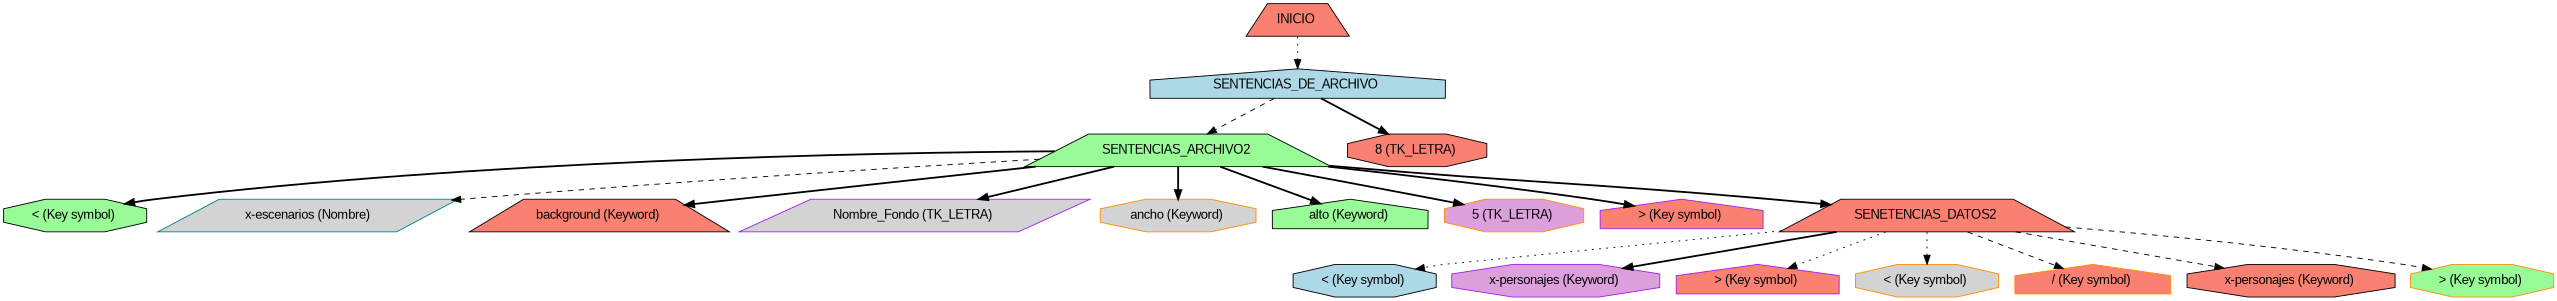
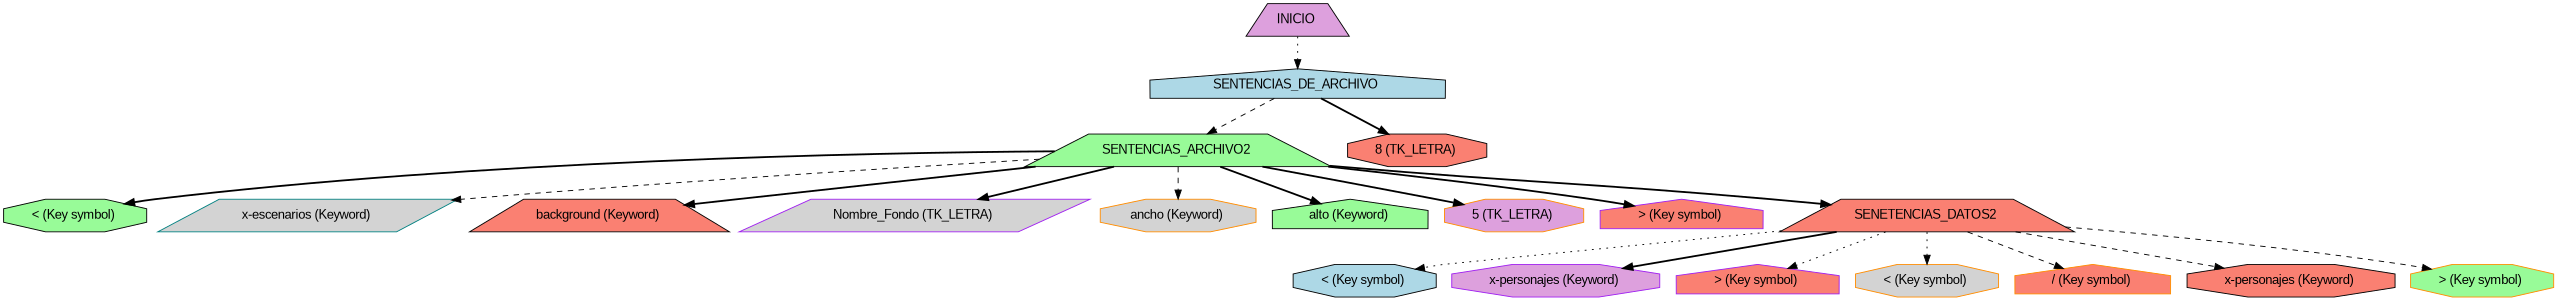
(1298, 20) -> (1298, 20)
(1178, 178) -> (1178, 178)
(308, 216) -> (308, 216)
